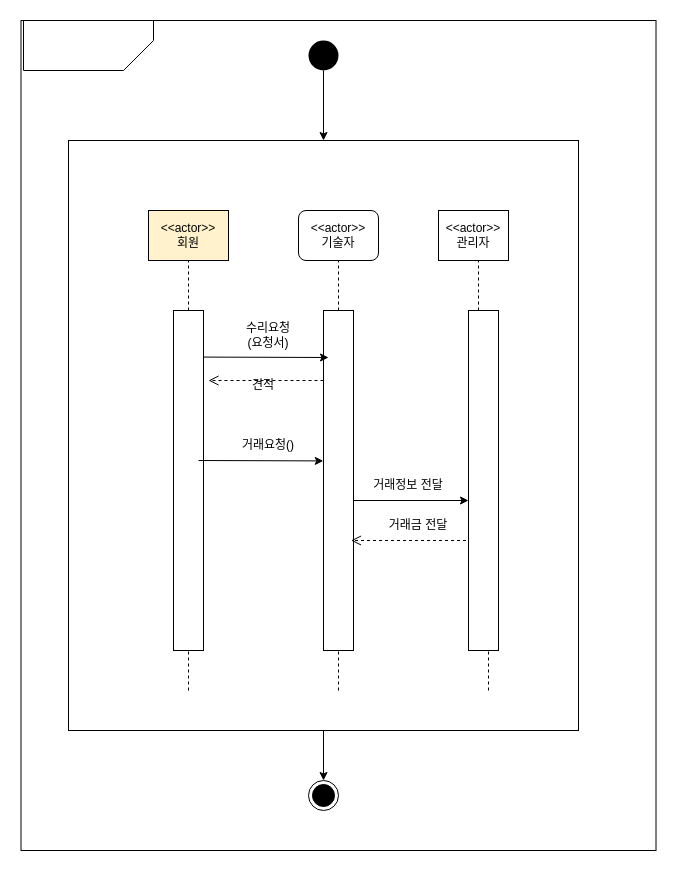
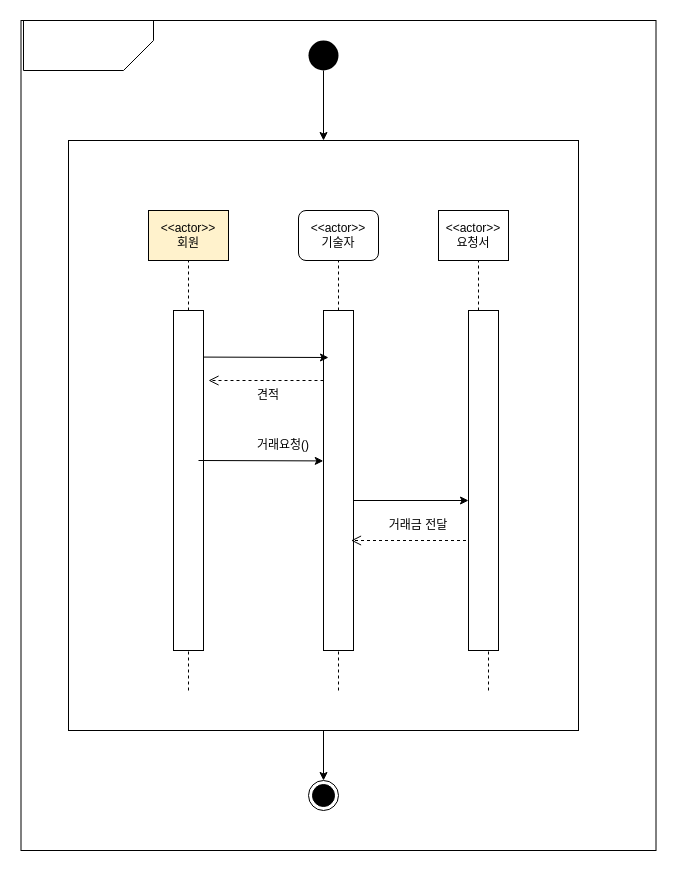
(474, 236) -> (474, 236)
(269, 336) -> none
(264, 386) -> (269, 396)
(269, 446) -> (284, 446)
(409, 486) -> none
